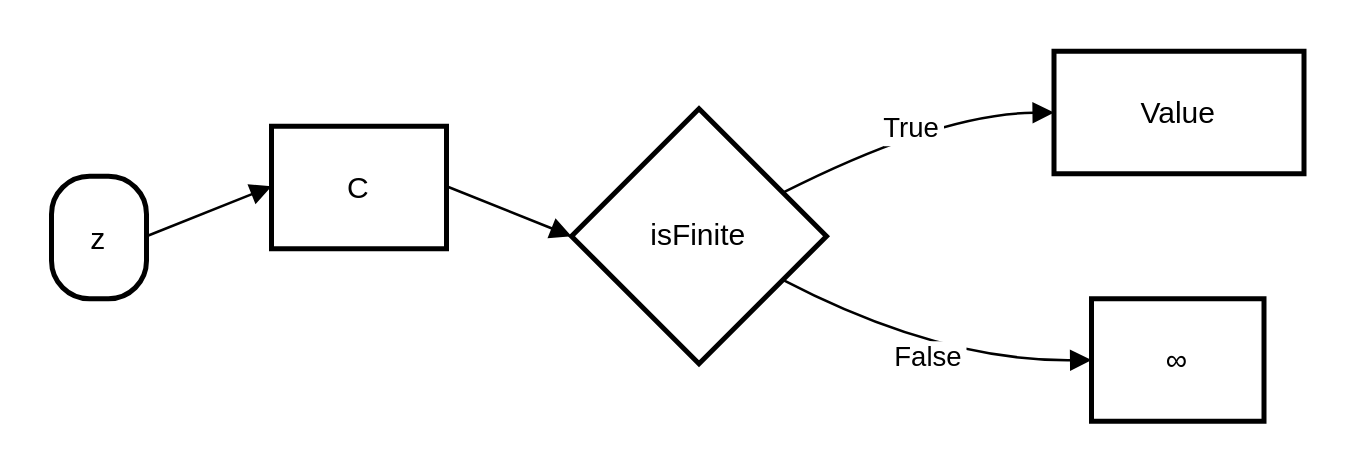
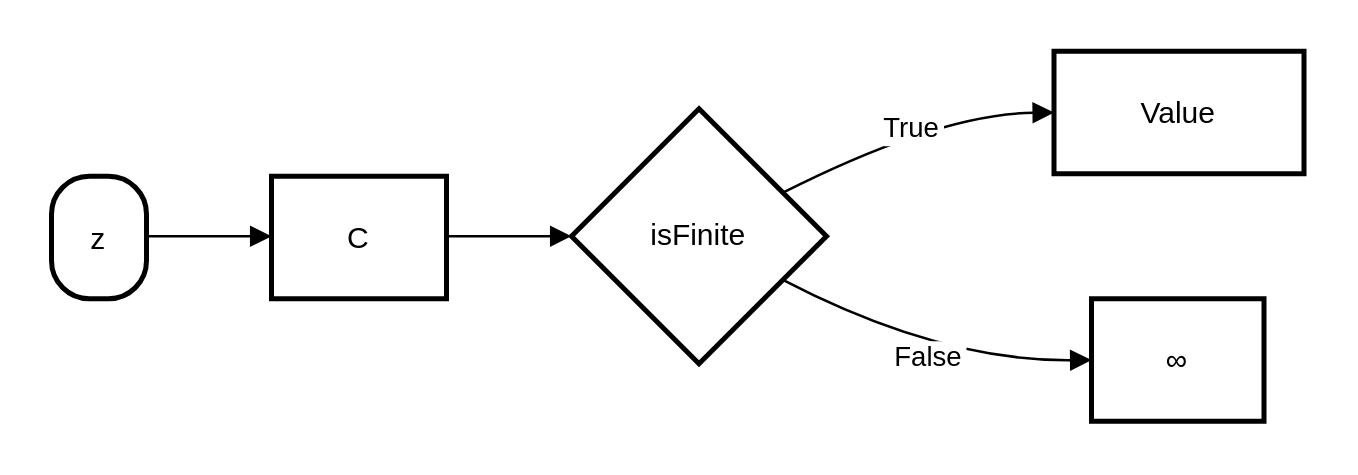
(359, 188) -> (359, 238)
